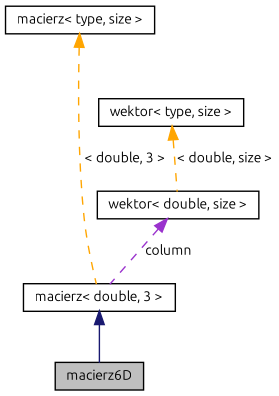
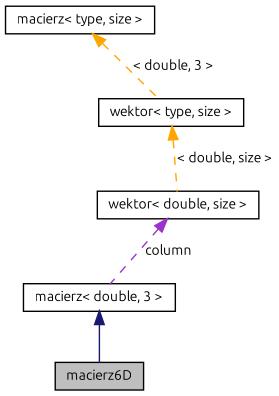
(80, 166) -> (131, 71)
